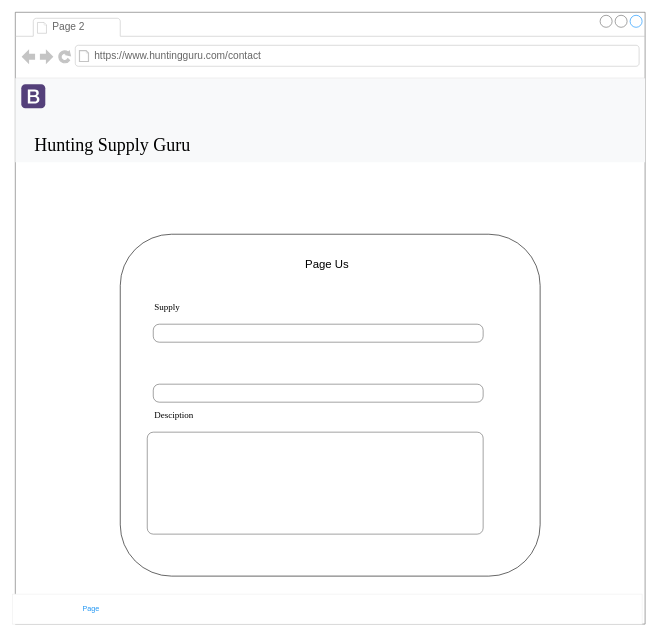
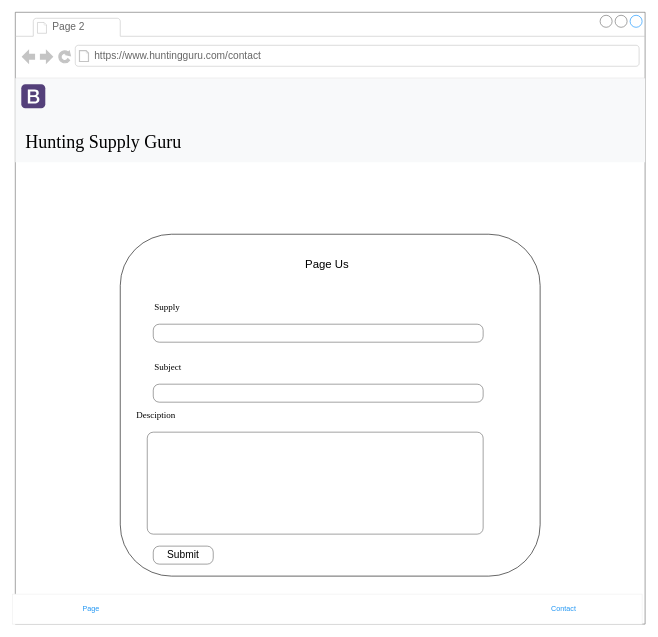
(135, 147) -> (126, 144)
none -> (204, 369)
(204, 417) -> (186, 417)
none -> (183, 555)
none -> (564, 609)
